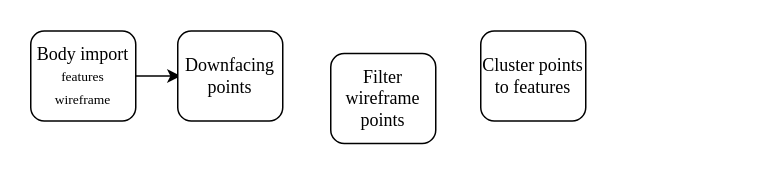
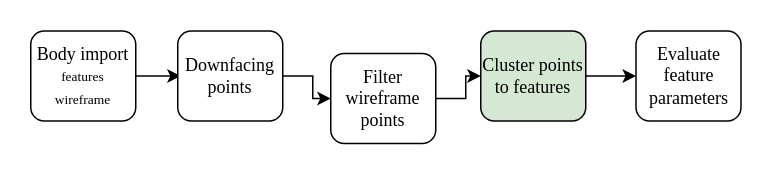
none -> (313, 76)
(533, 76) -> (533, 76)
none -> (615, 76)
none -> (689, 76)
none -> (464, 98)
